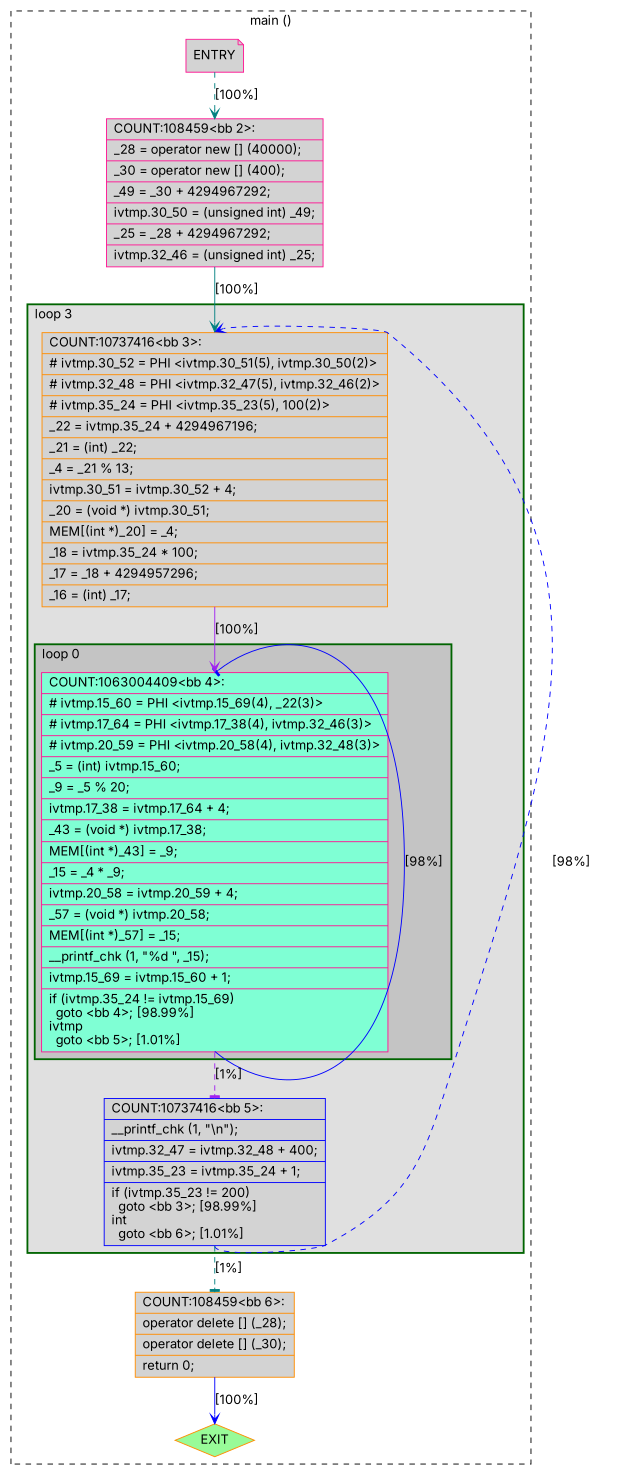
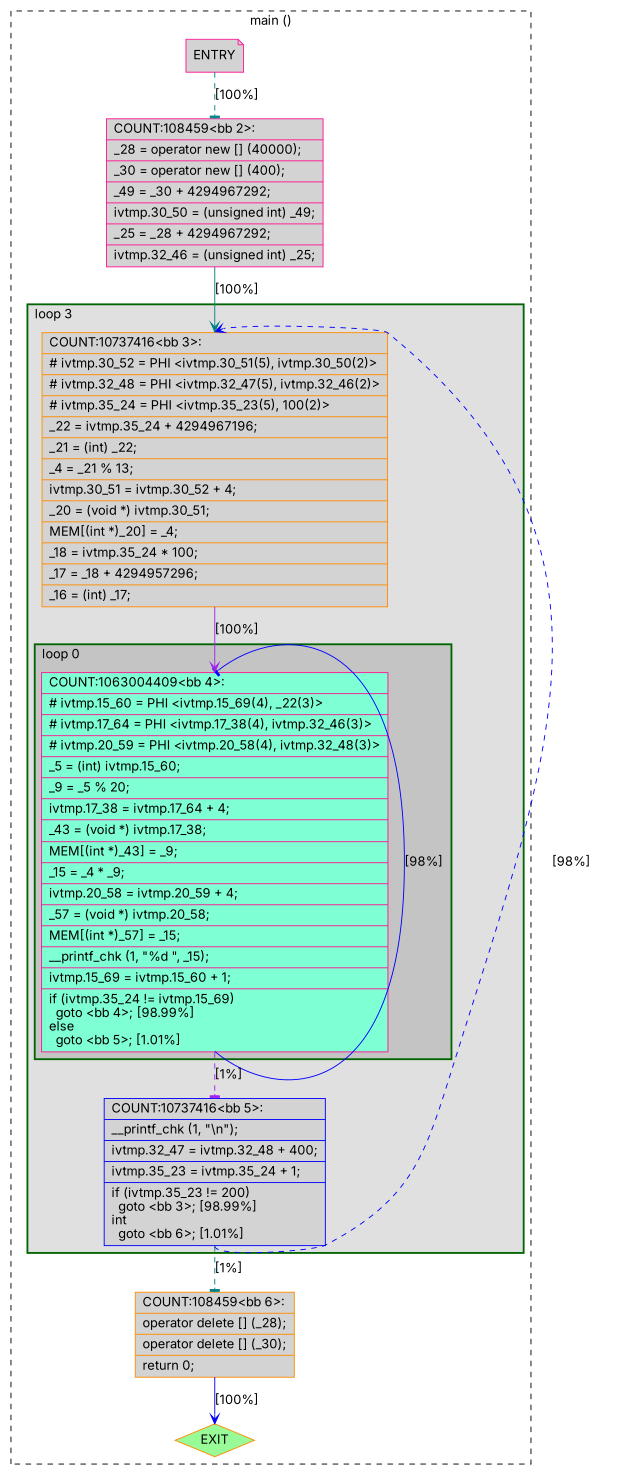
(215, 93) -> (215, 93)
(66, 1027) -> (62, 1027)
